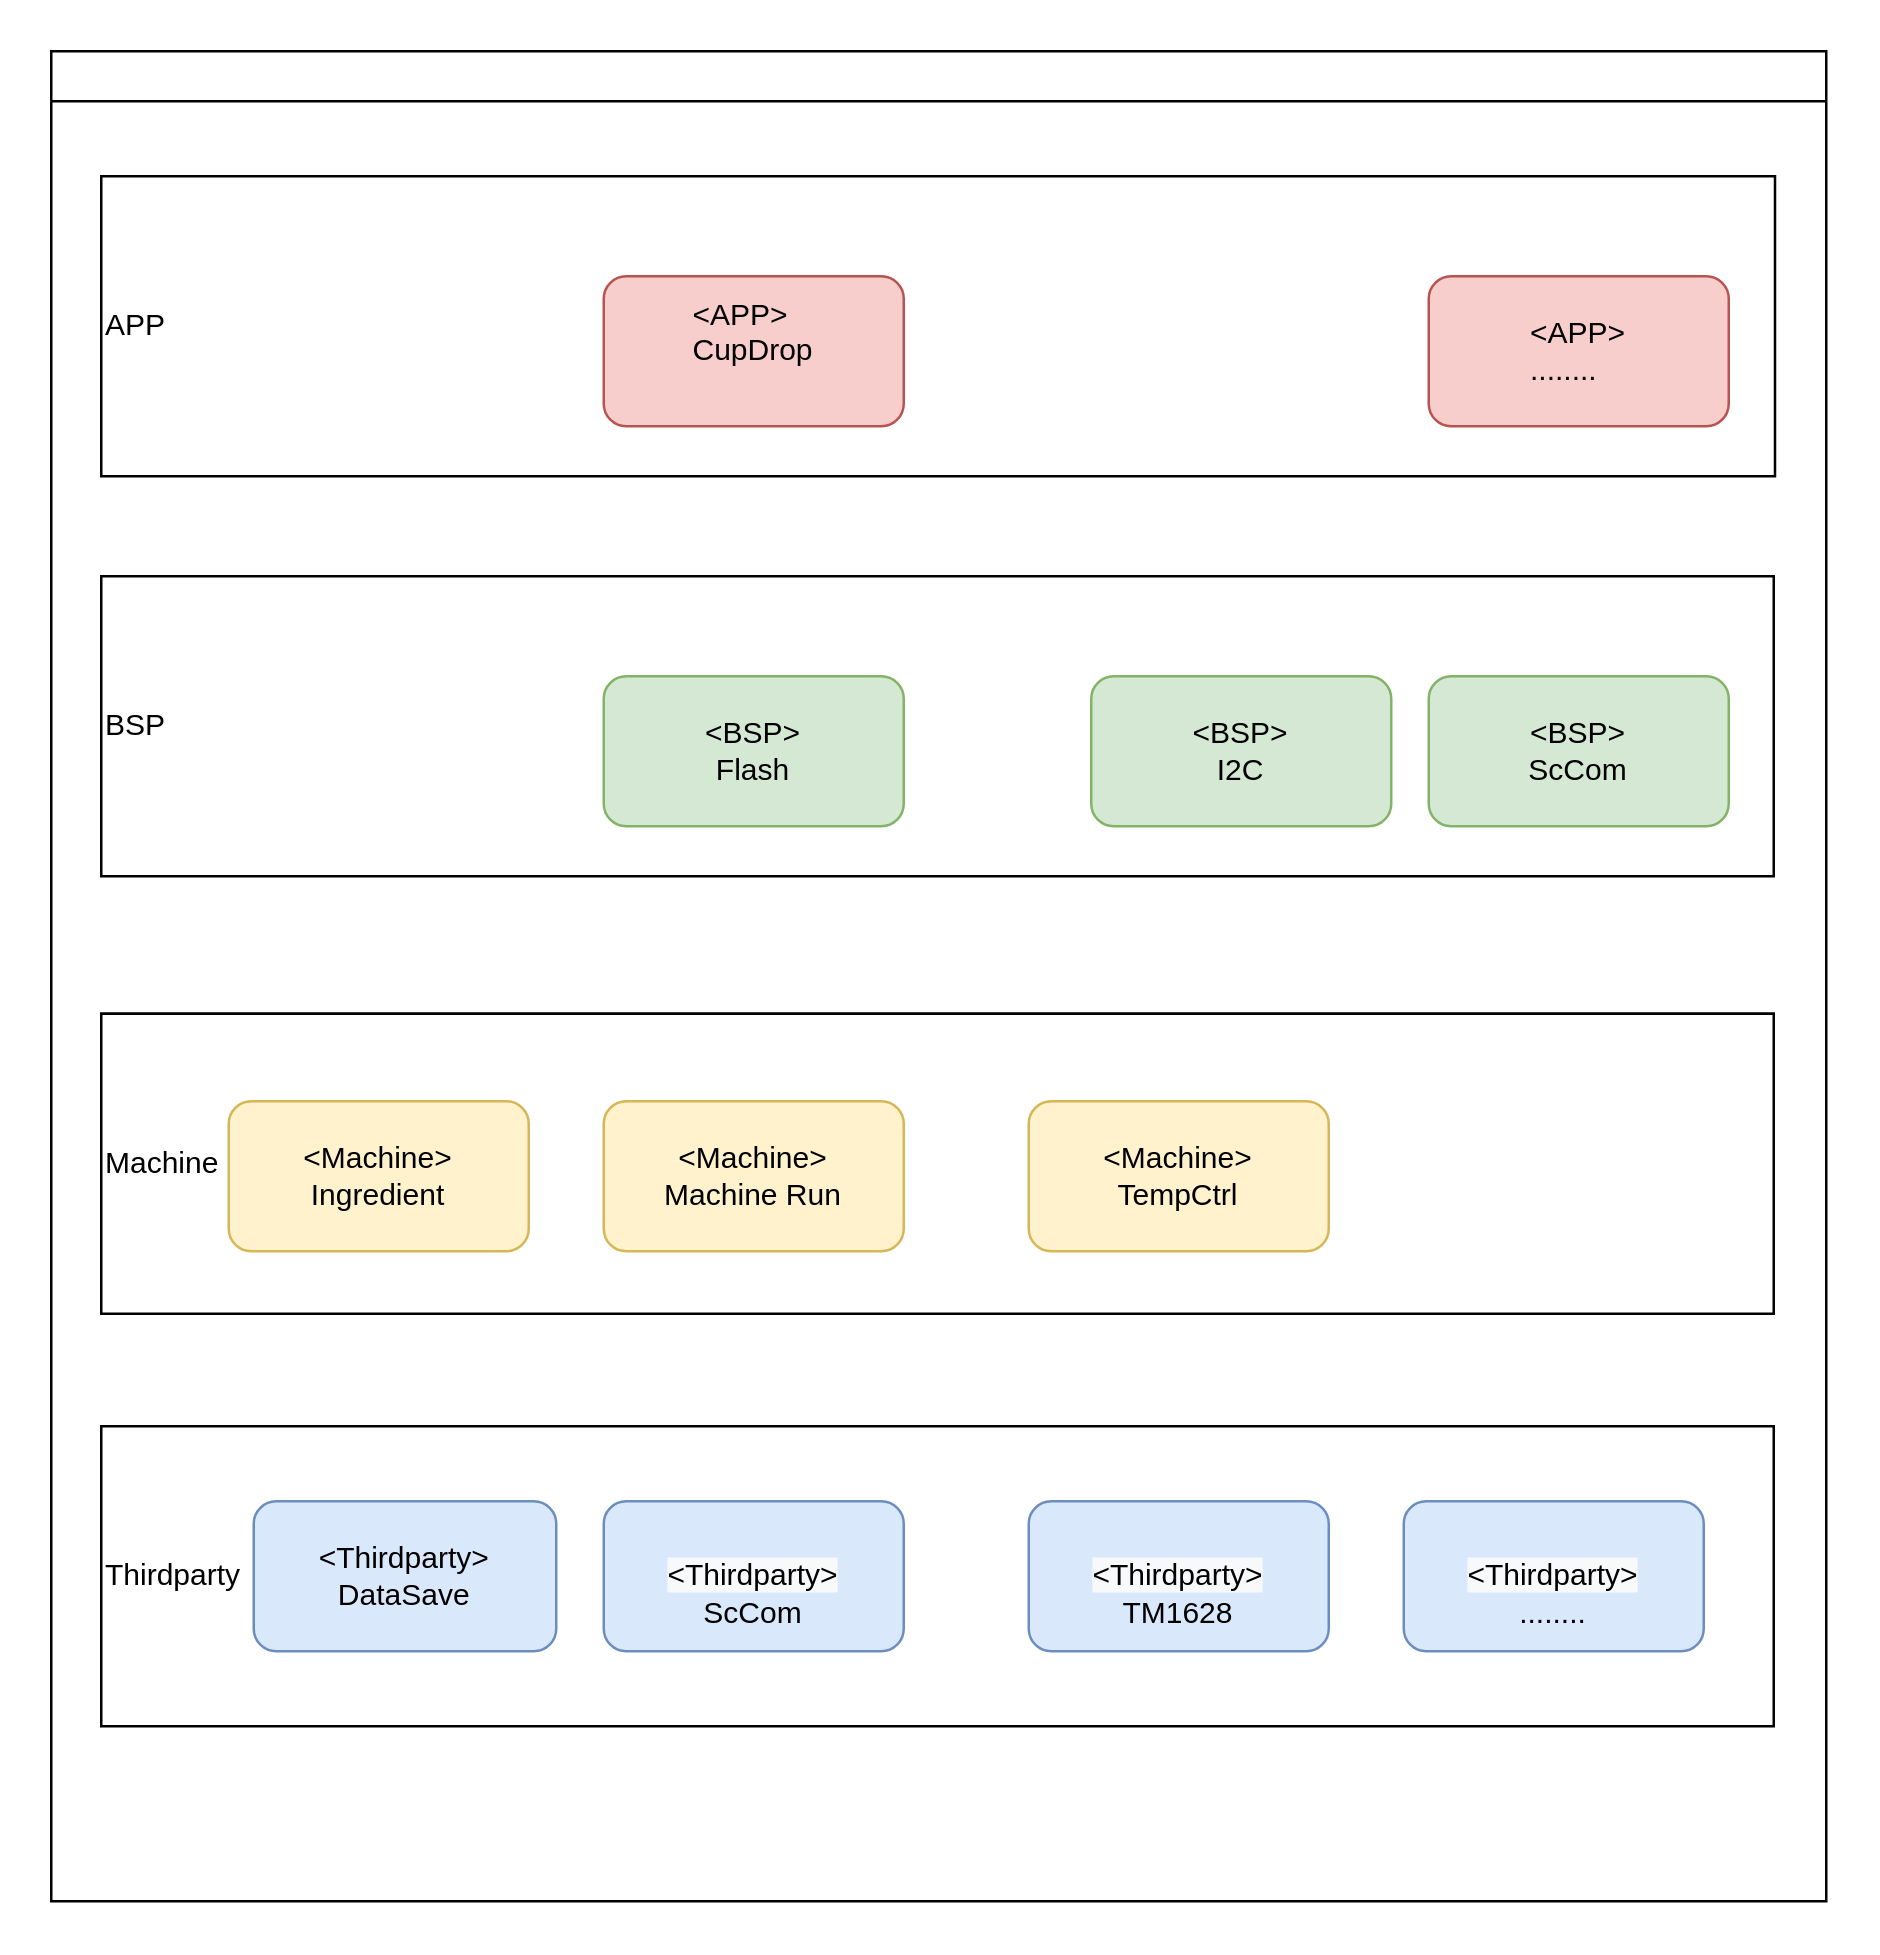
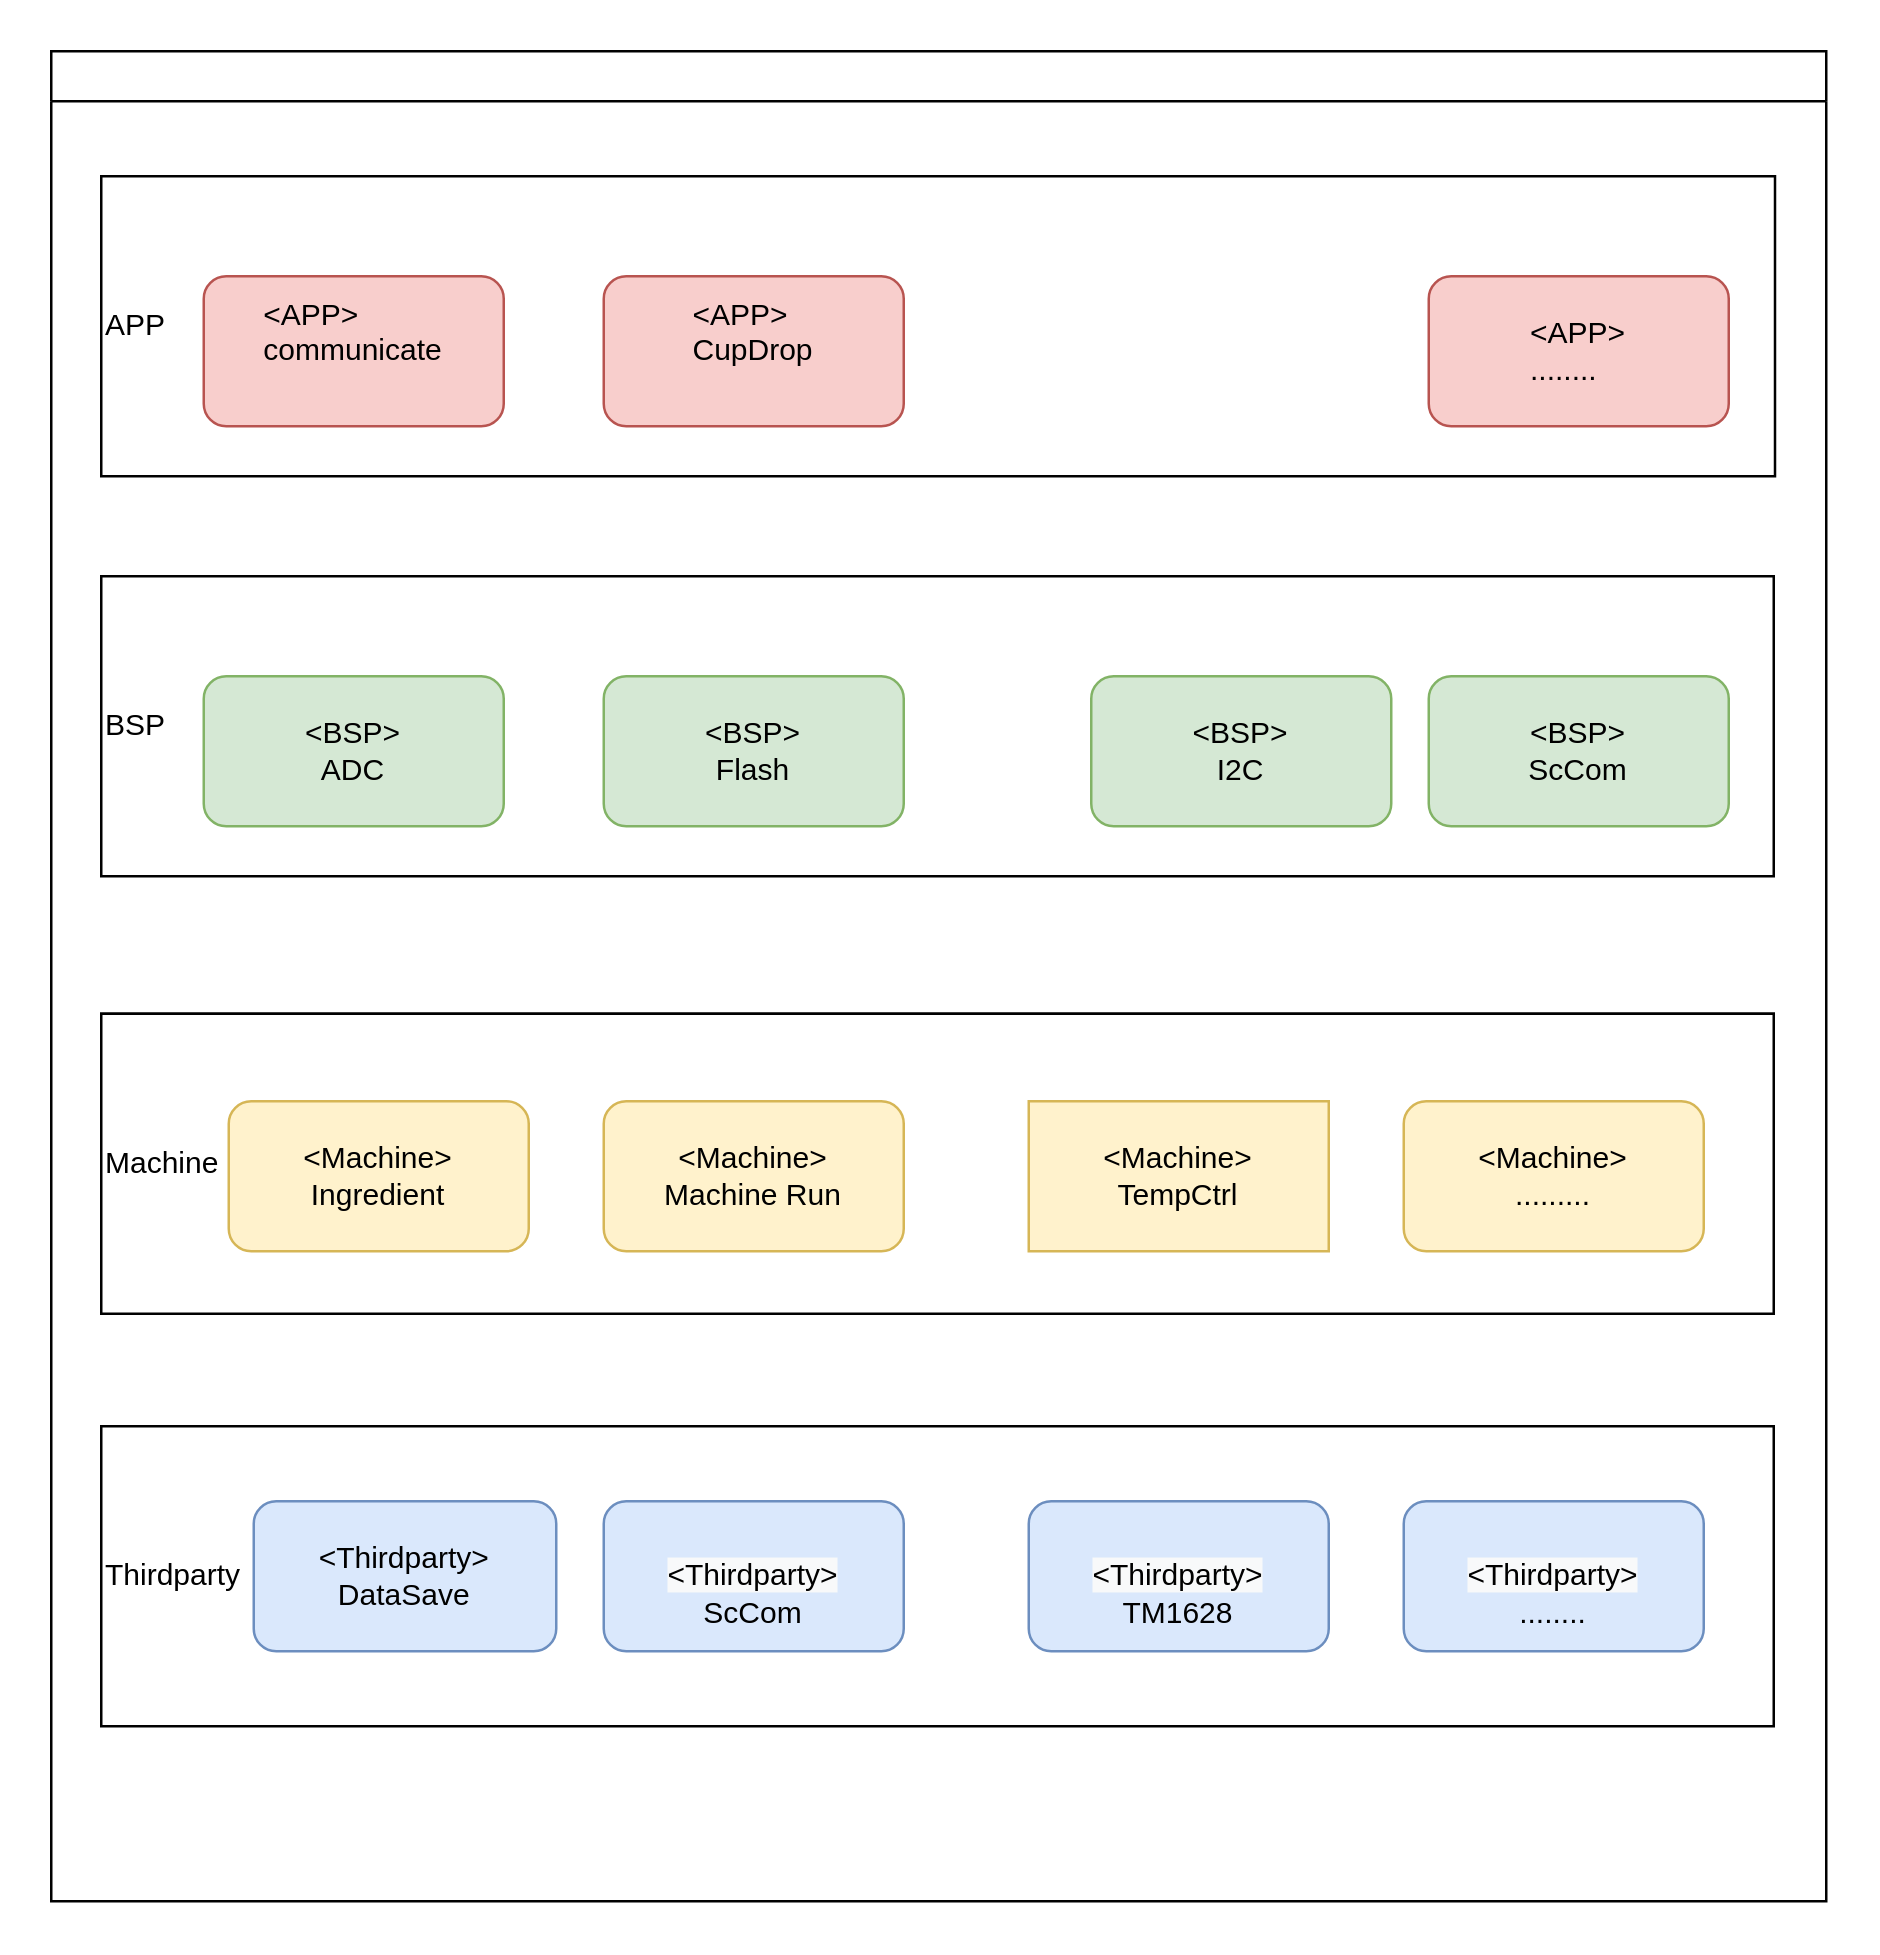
none -> (354, 351)
none -> (354, 751)
(1179, 1176) -> (1179, 1176)
none -> (1554, 1176)
